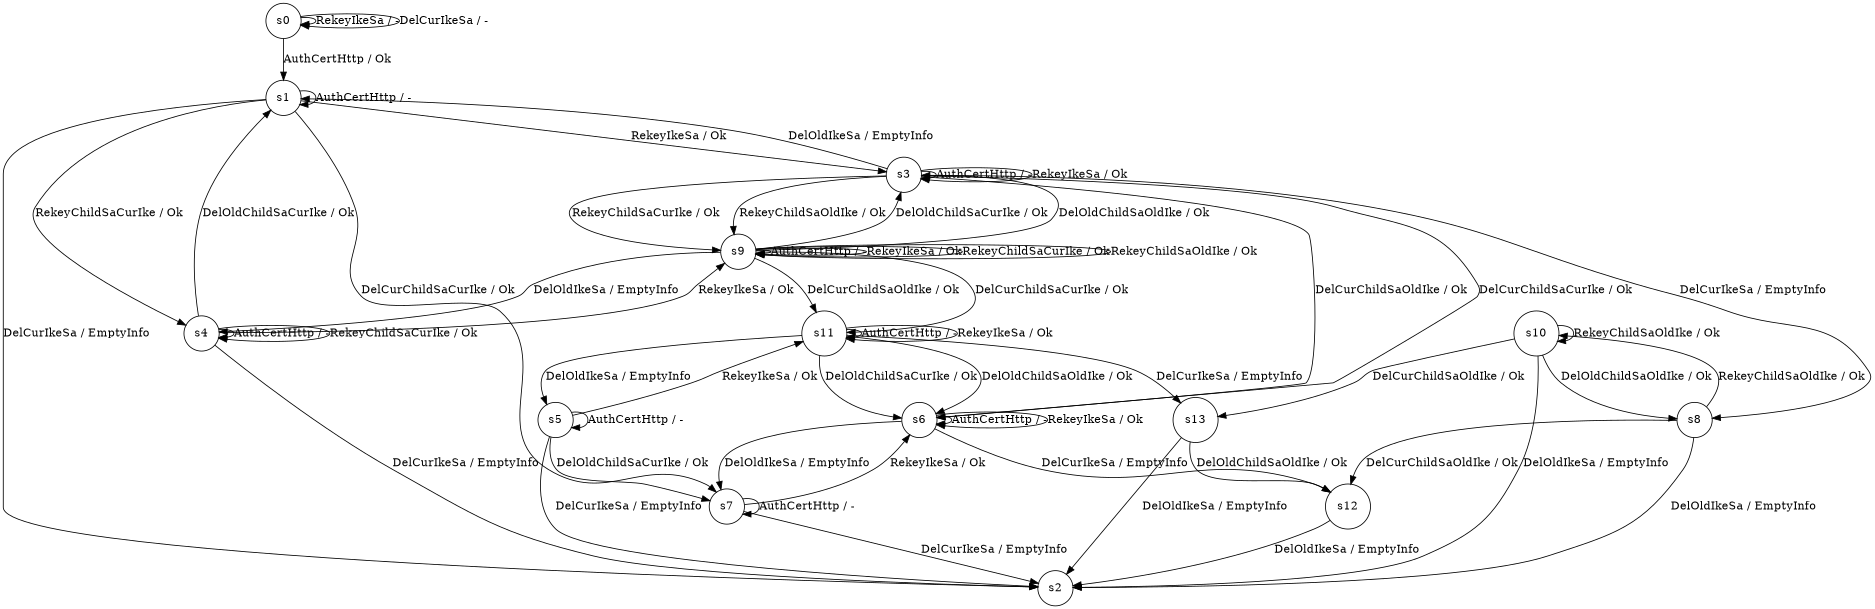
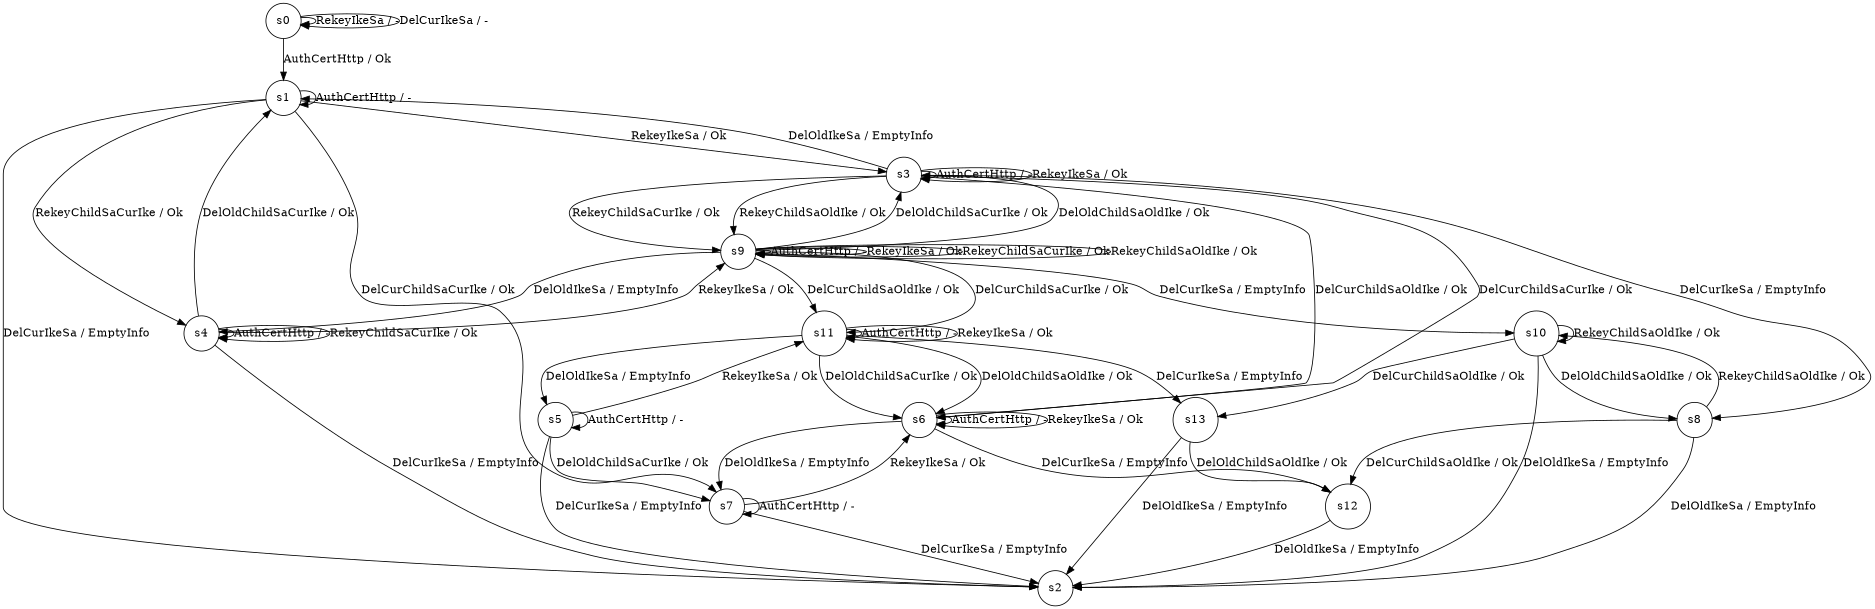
none -> (1133, 284)
